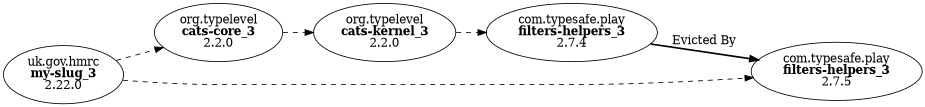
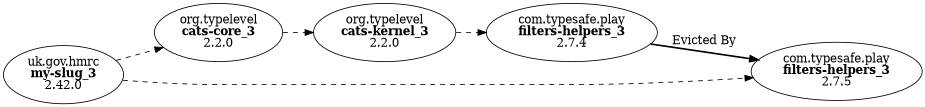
(63, 85) -> (63, 85)
